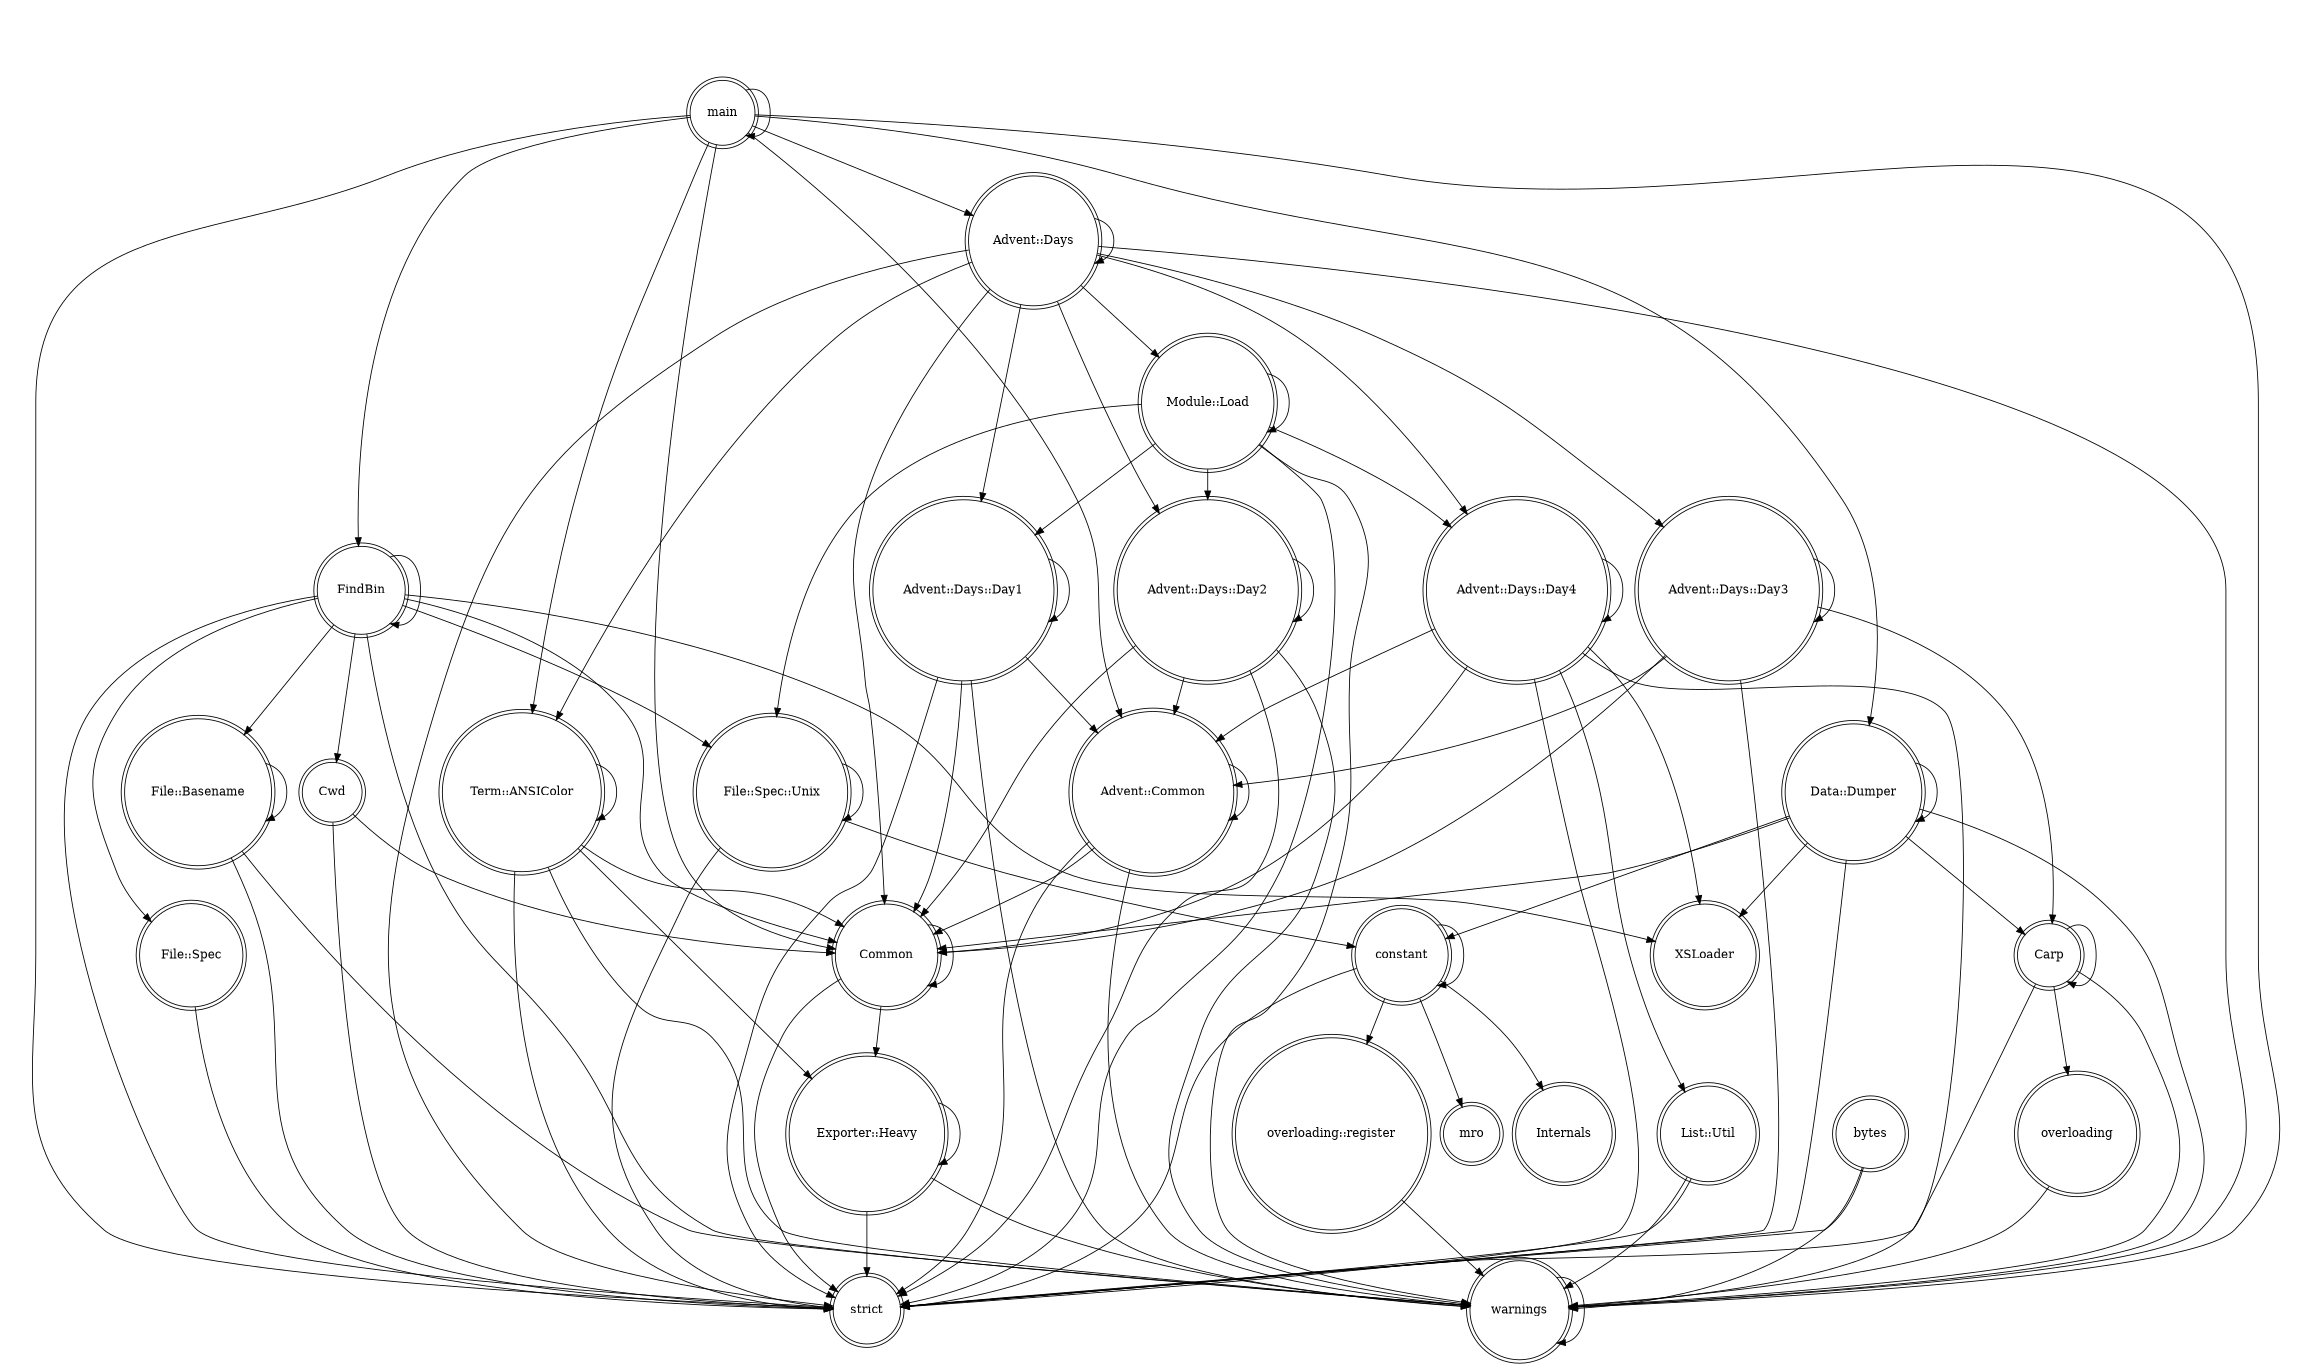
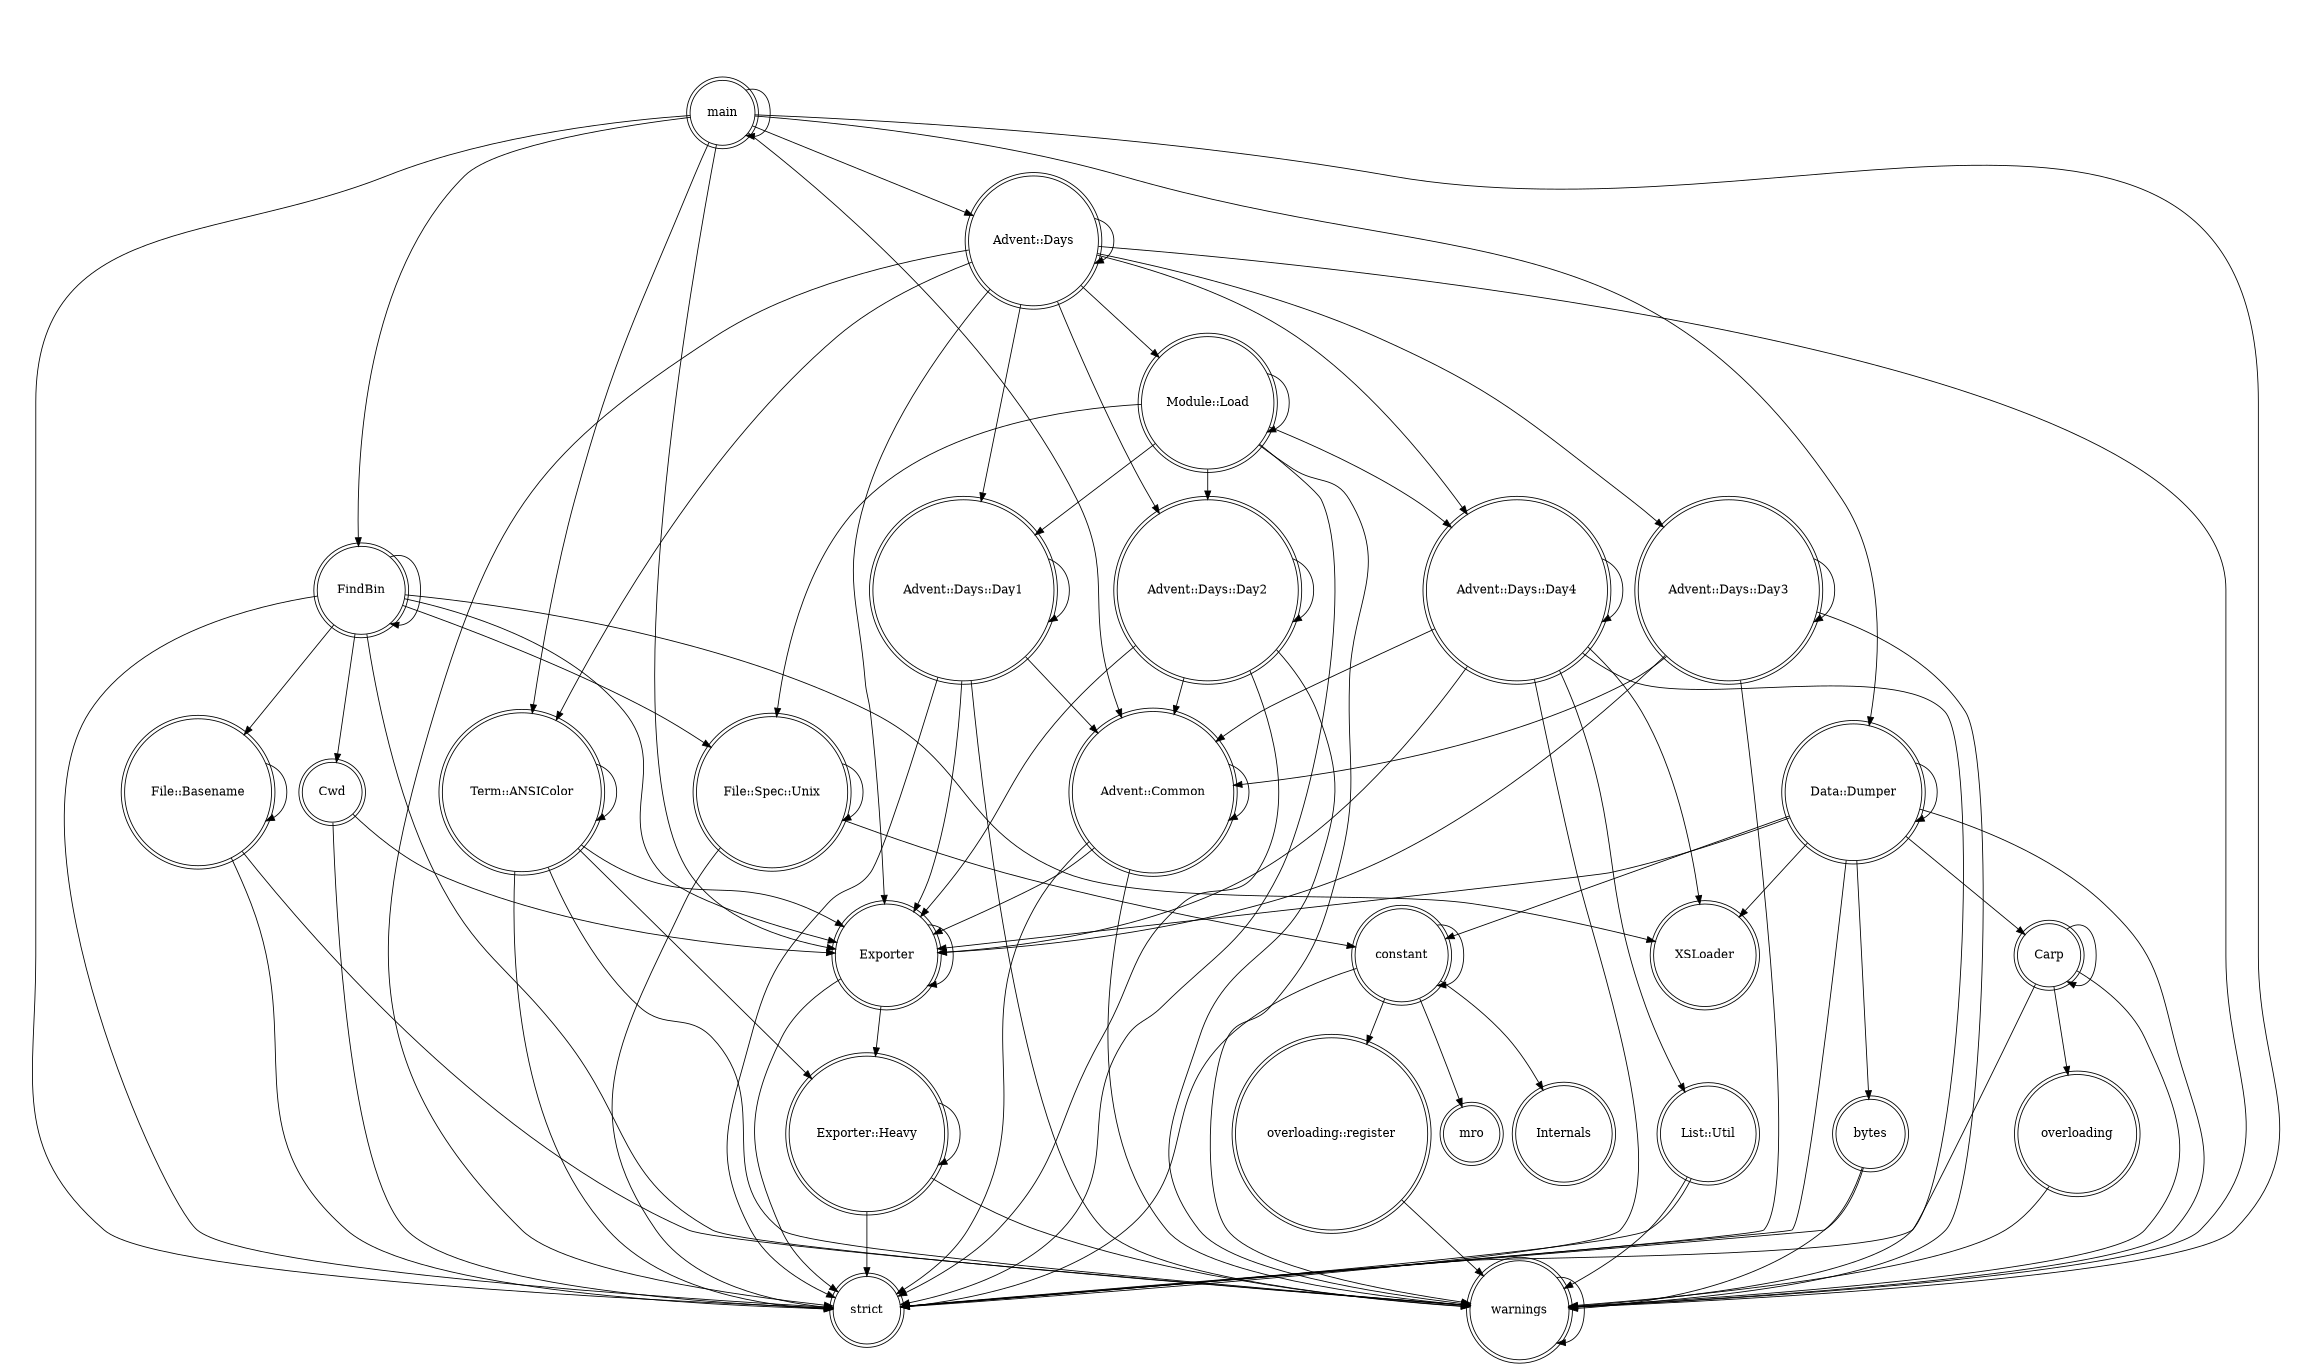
(2004, 710) -> (1976, 1071)
(191, 955) -> none
(887, 955) -> (887, 955)
none -> (1863, 976)
